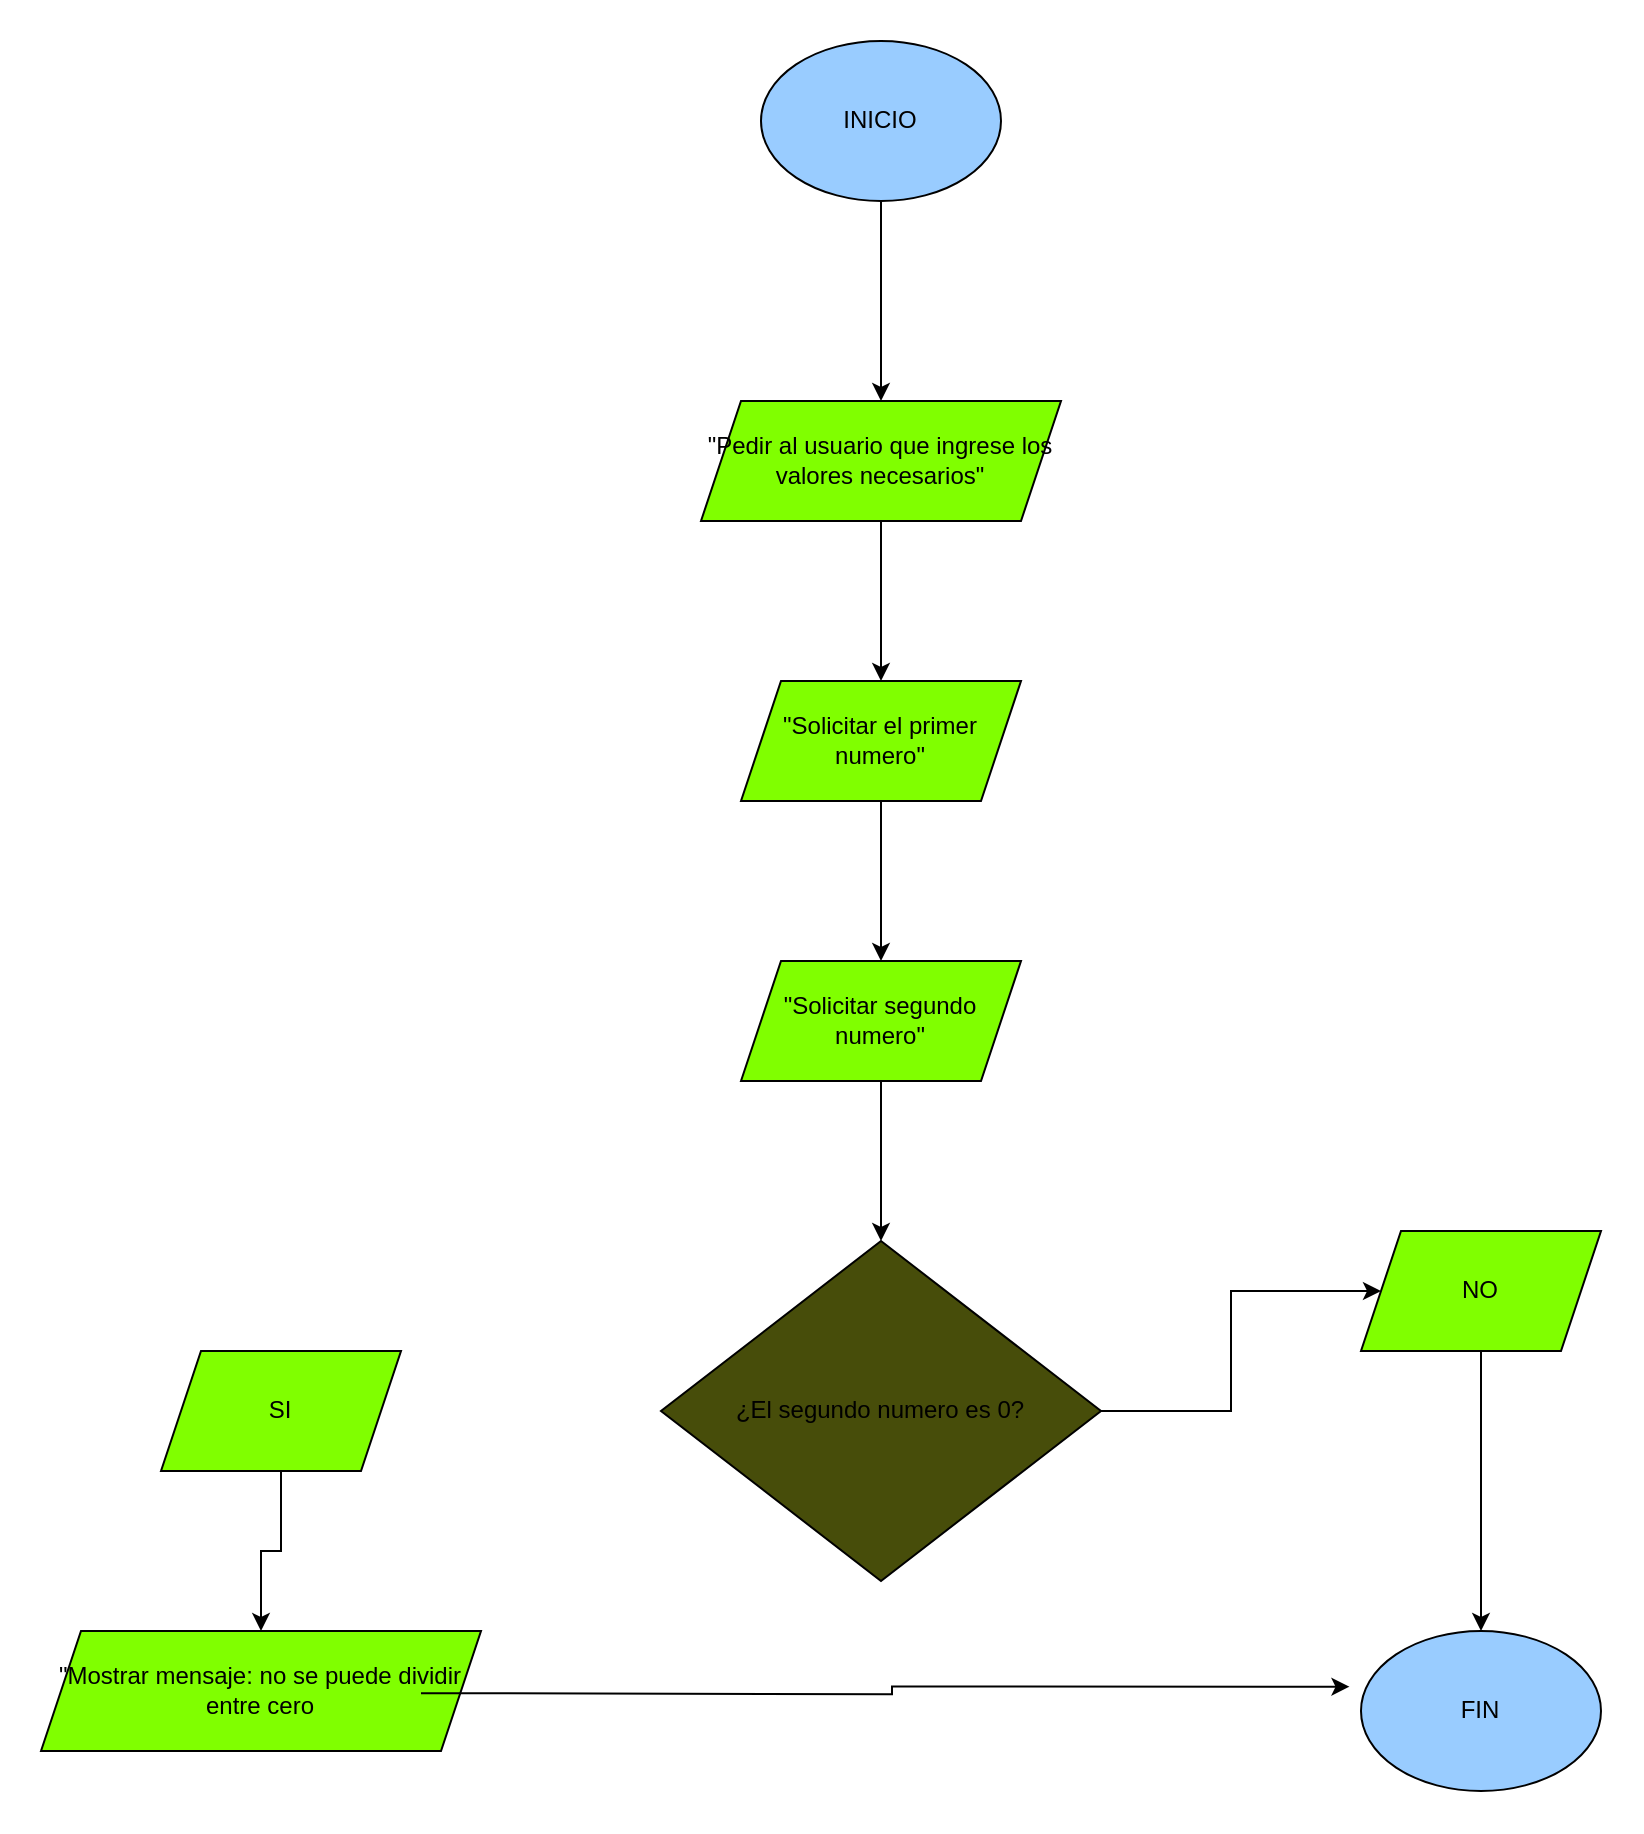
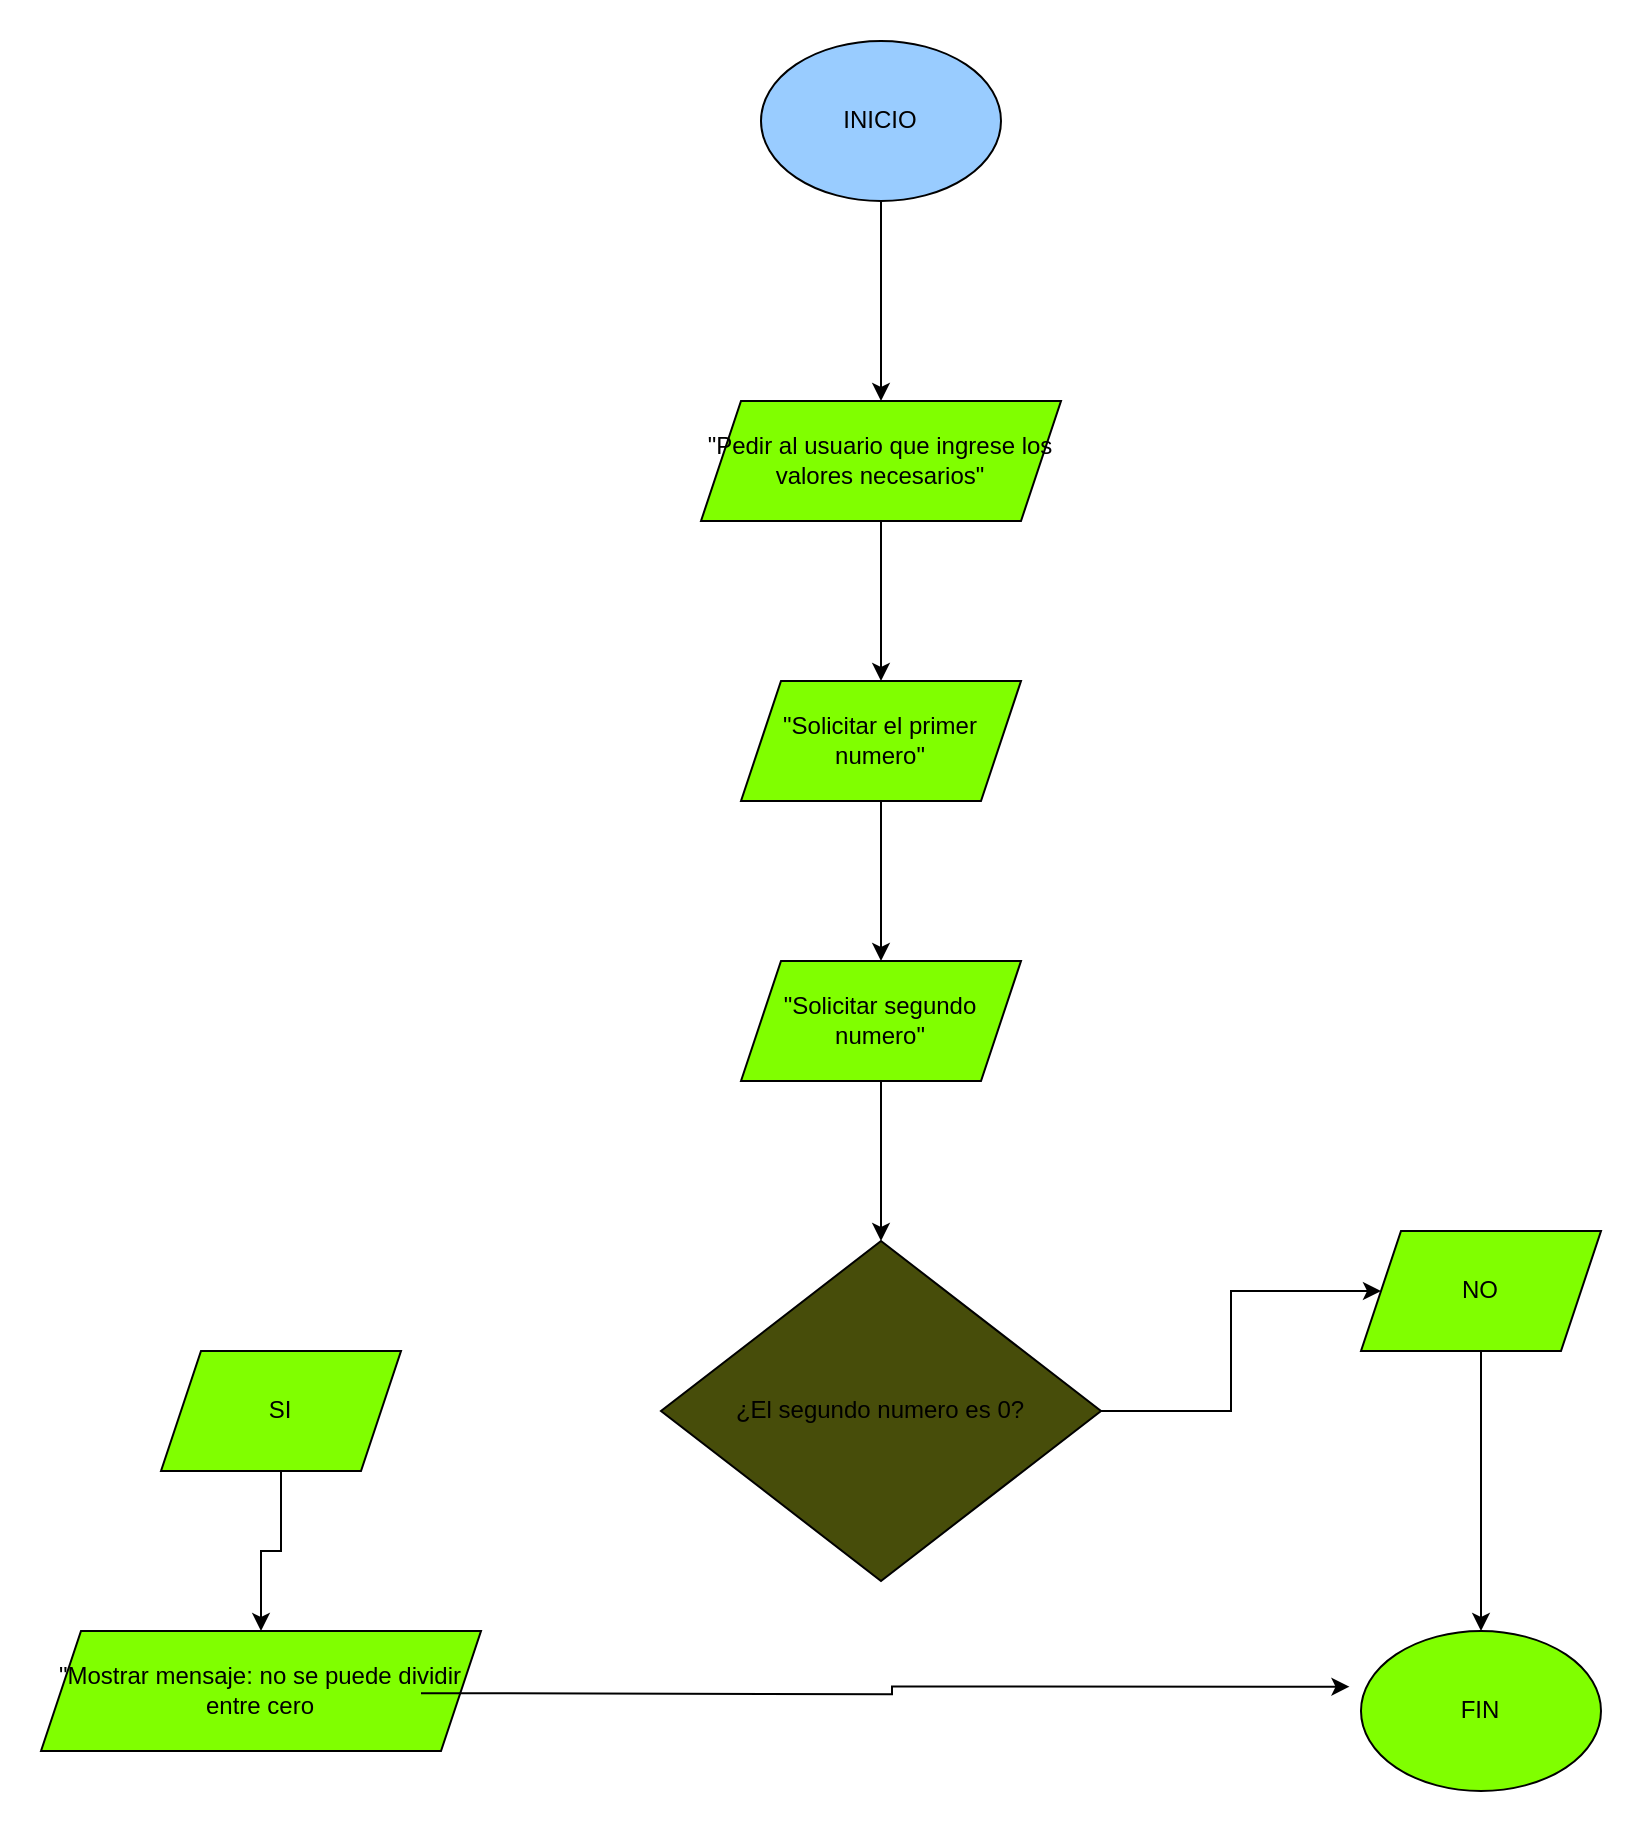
(1481, 1711) -> (1481, 1711)
